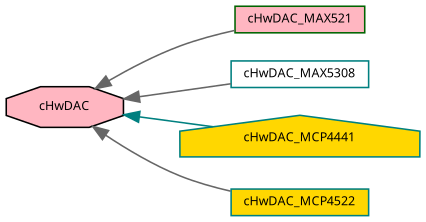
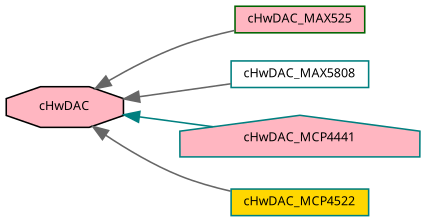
(300, 20) -> (300, 20)
(300, 74) -> (300, 74)
(300, 138) -> (300, 138)
